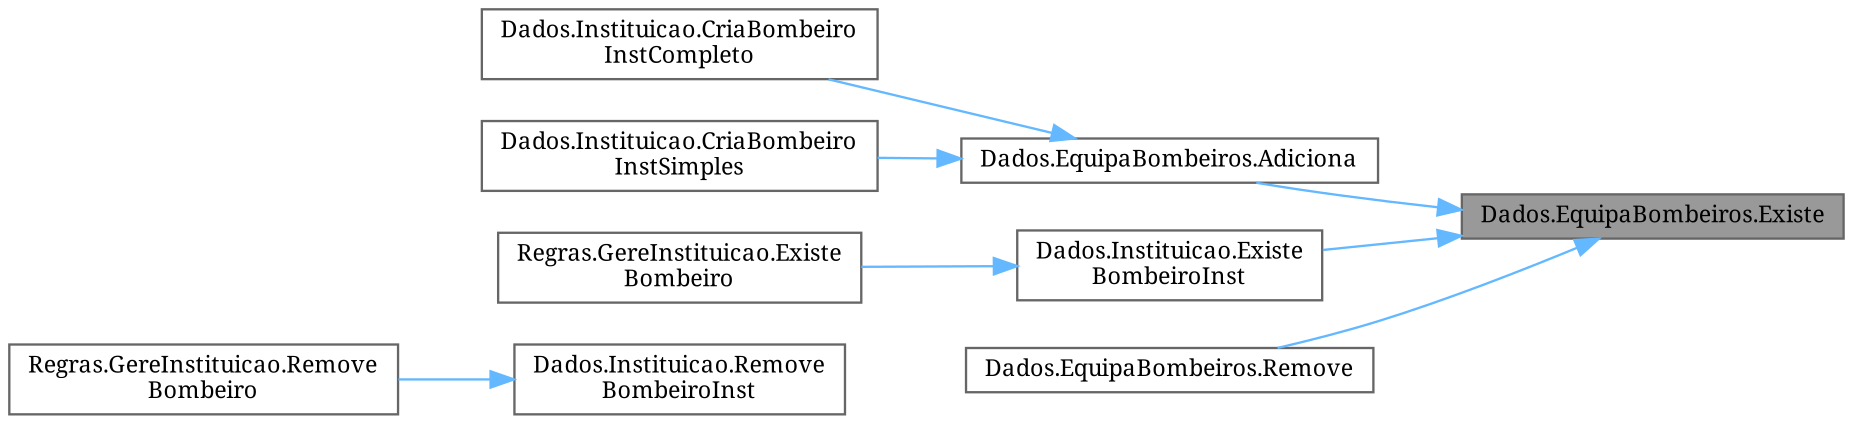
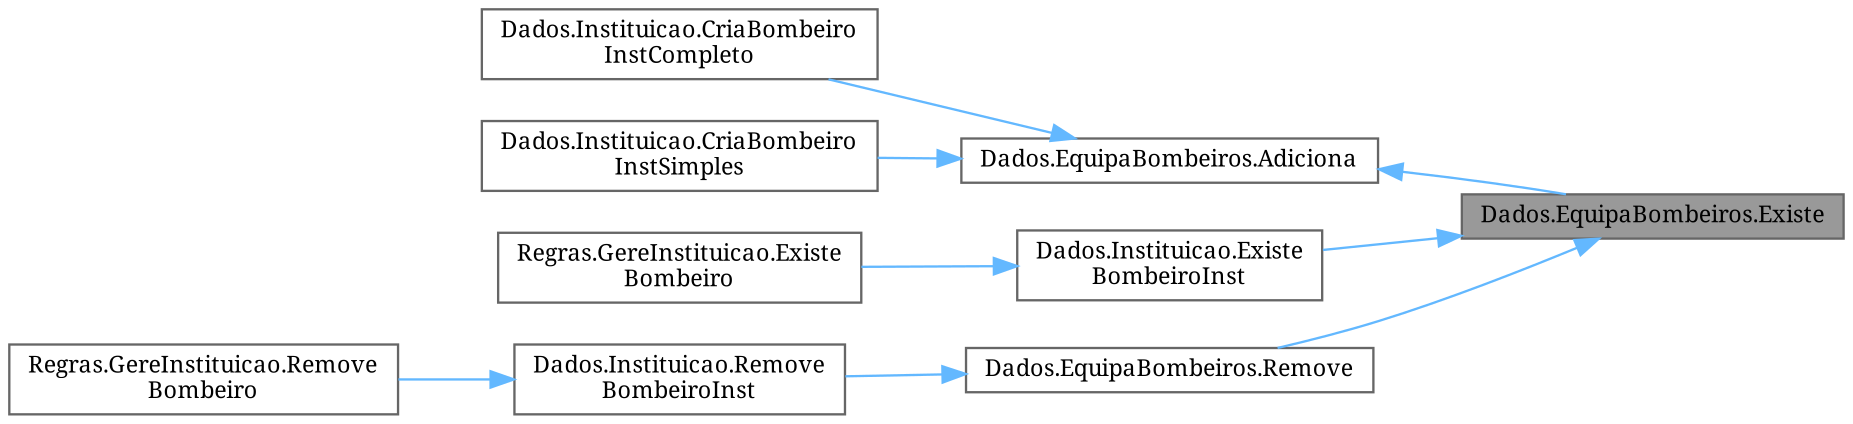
(1347, 196) -> (1484, 182)
none -> (894, 375)
